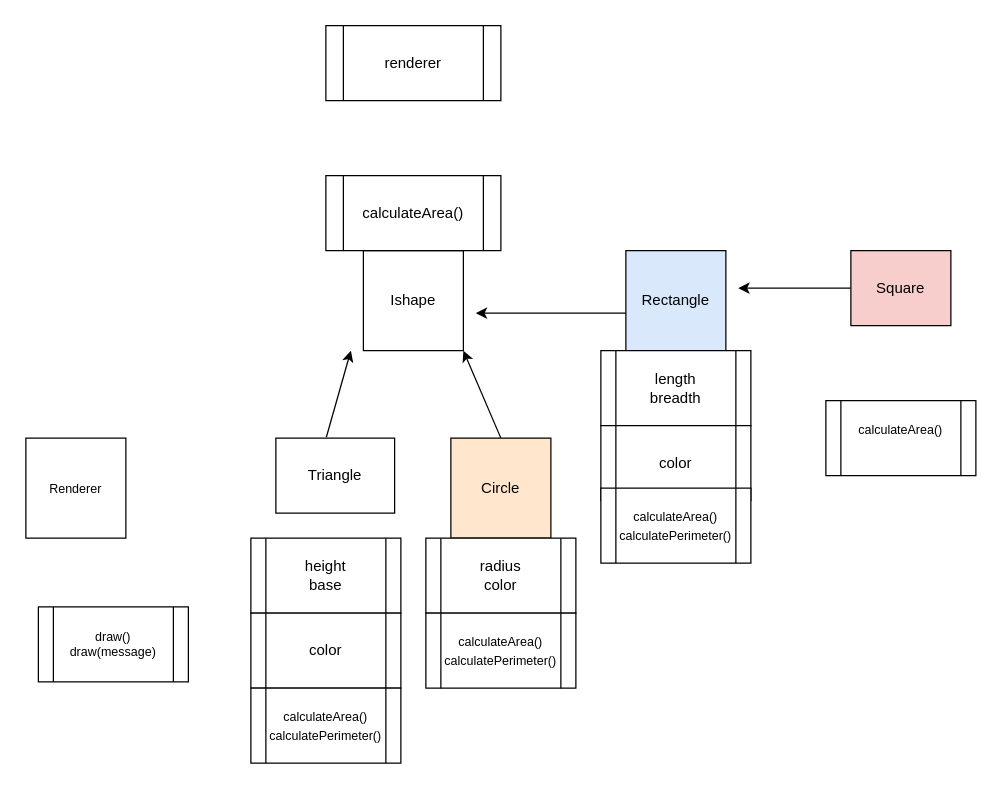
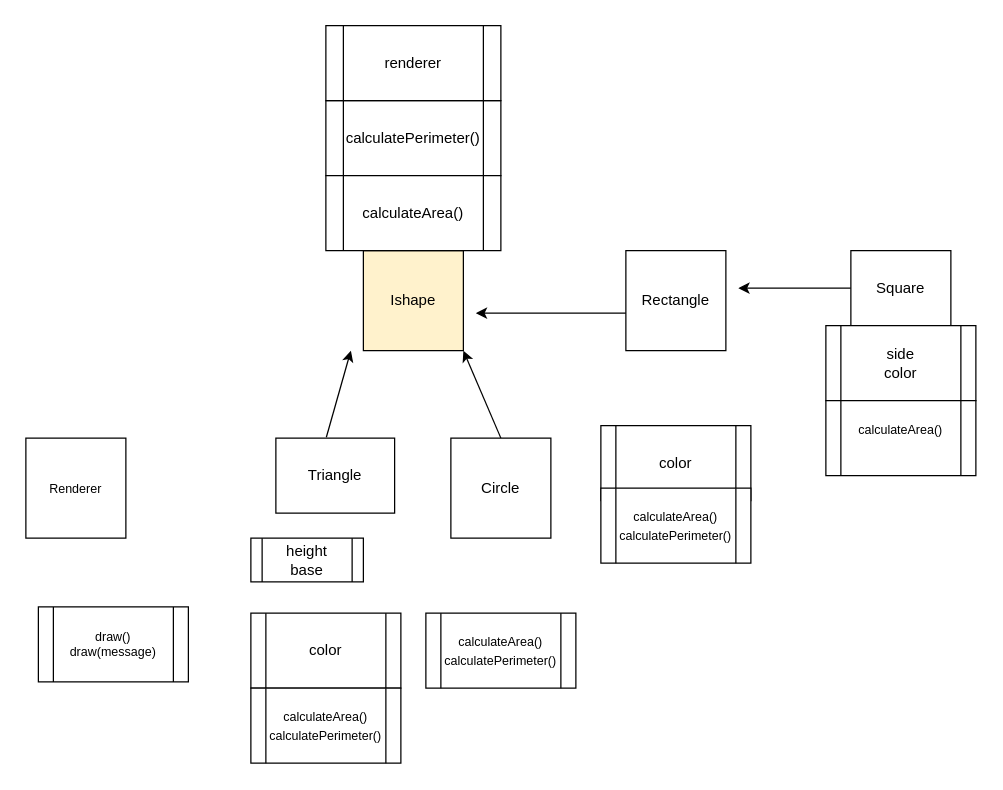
none -> (413, 138)
(901, 288) -> (901, 288)
(413, 301) -> (413, 301)
(676, 301) -> (676, 301)
none -> (901, 363)
(676, 388) -> none
(501, 488) -> (501, 488)
(326, 576) -> (307, 560)
(501, 576) -> none
